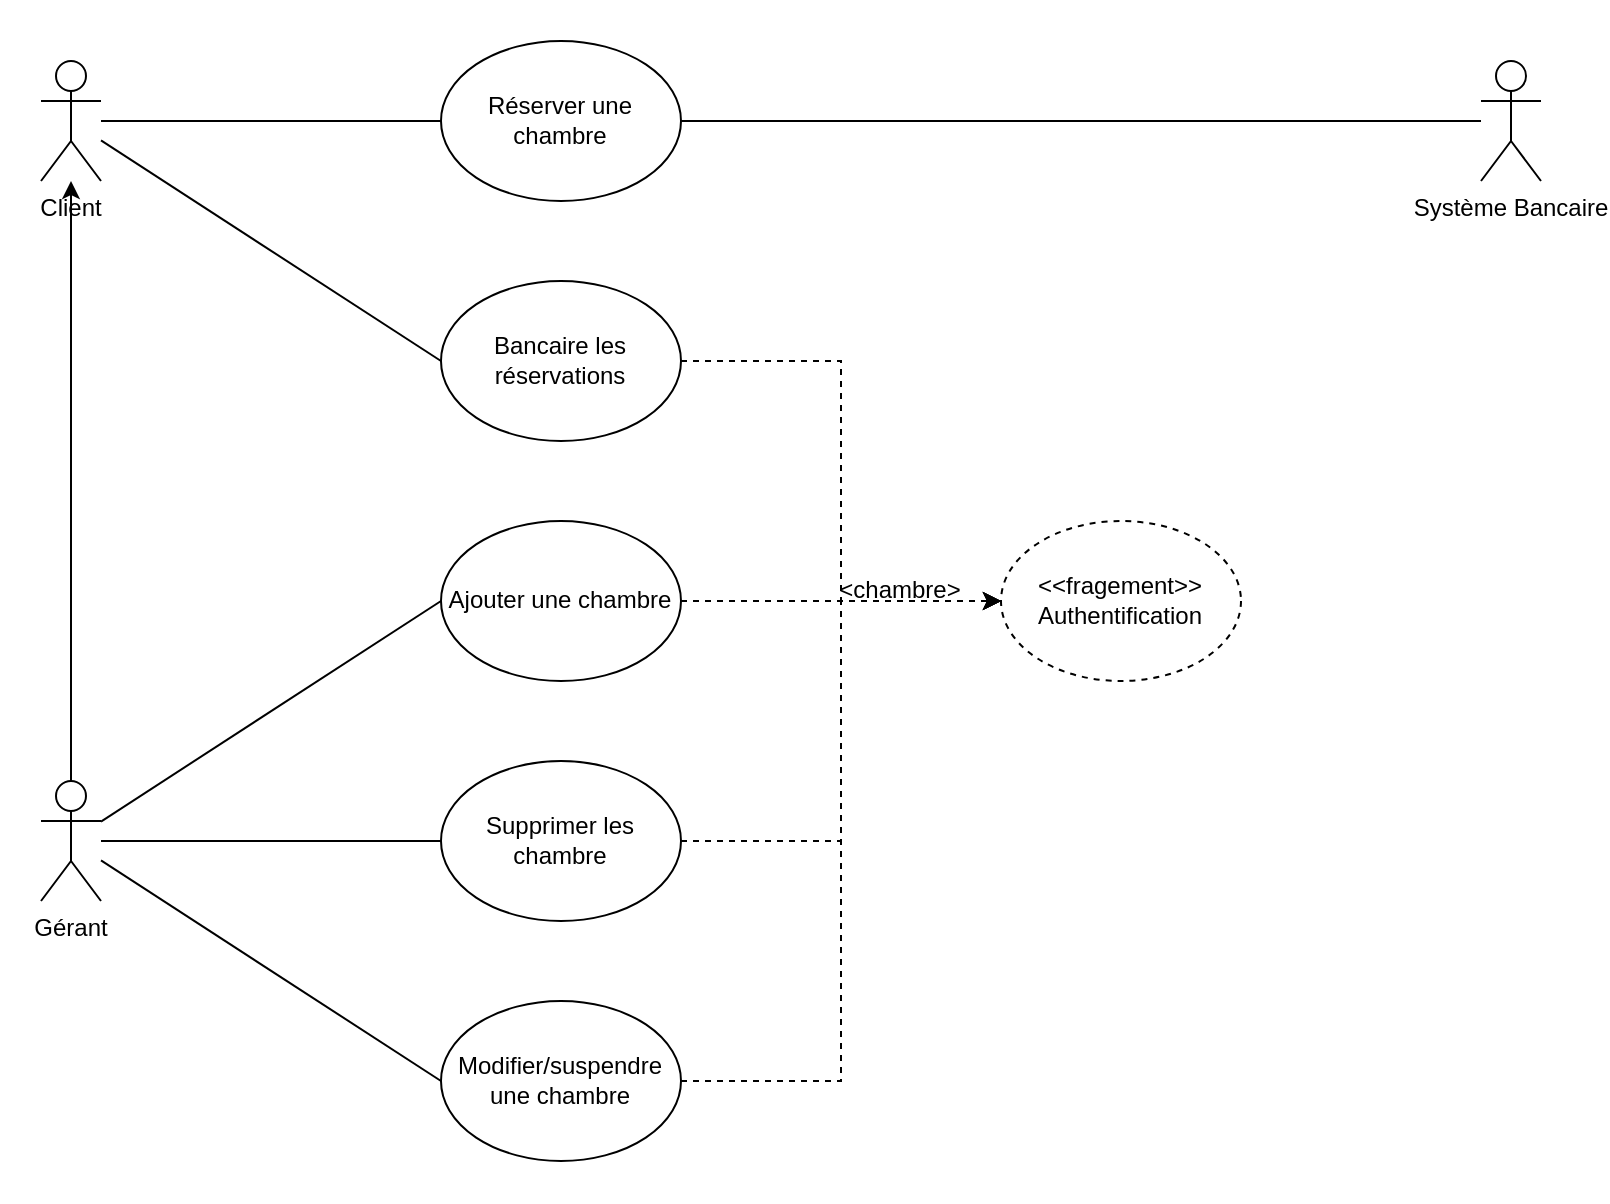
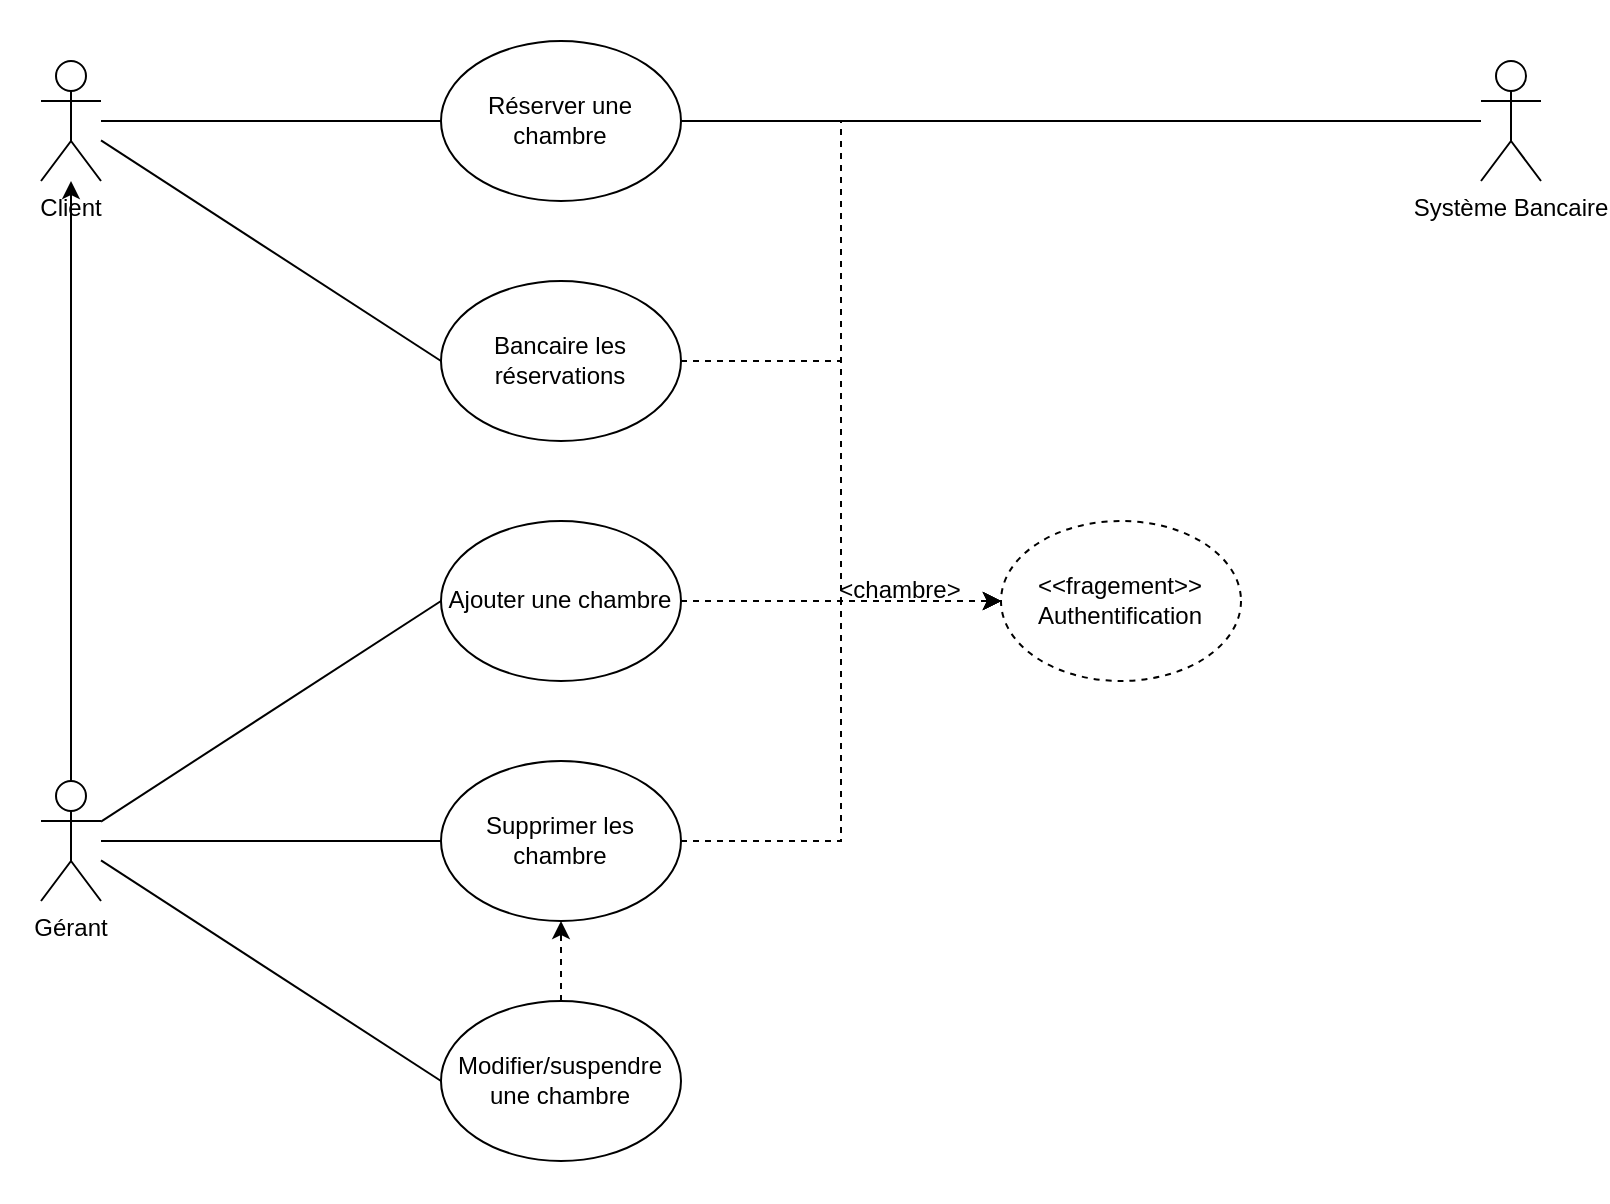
none -> (841, 242)
(841, 1043) -> (561, 969)
